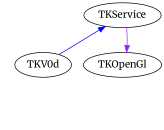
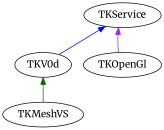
(127, 36) -> (118, 43)
none -> (43, 115)
